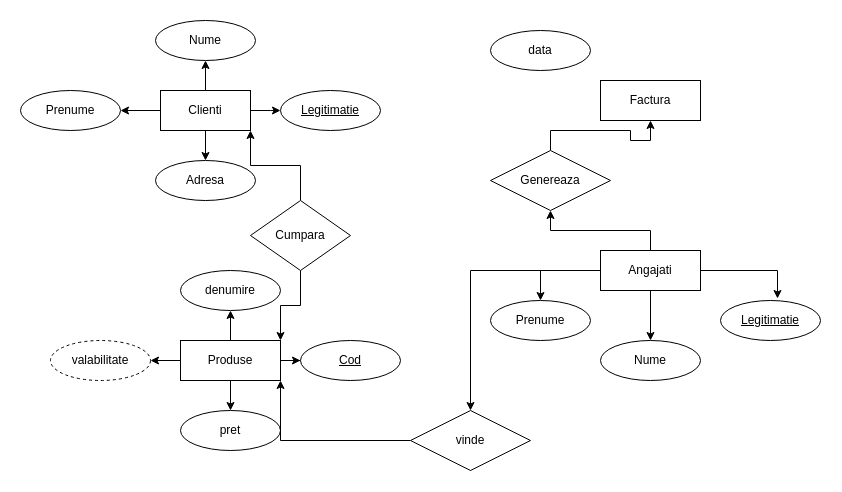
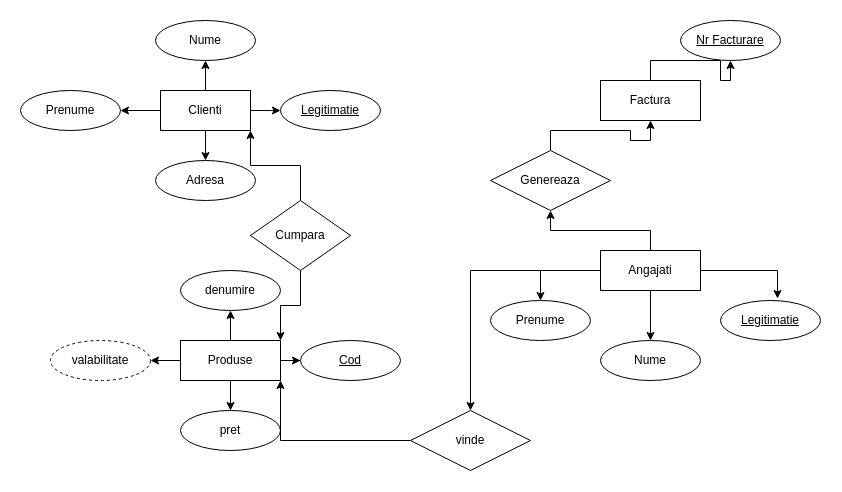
none -> (731, 41)
(541, 51) -> none
none -> (697, 61)
